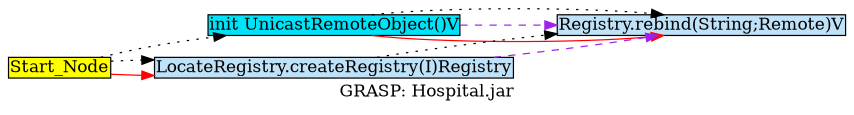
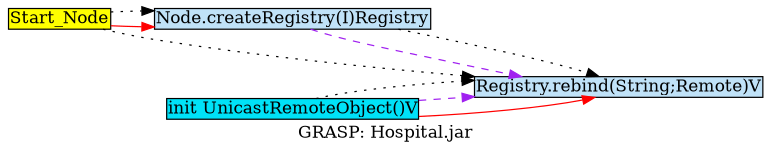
(157, 45) -> (282, 57)
(334, 68) -> (293, 19)
